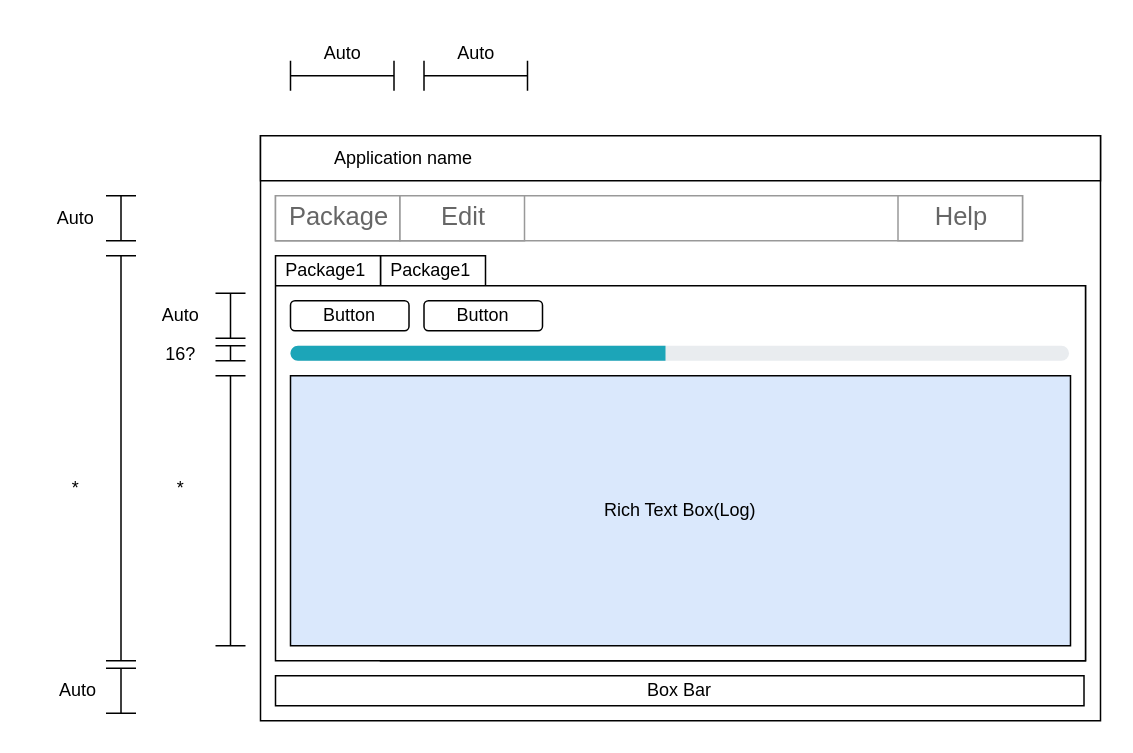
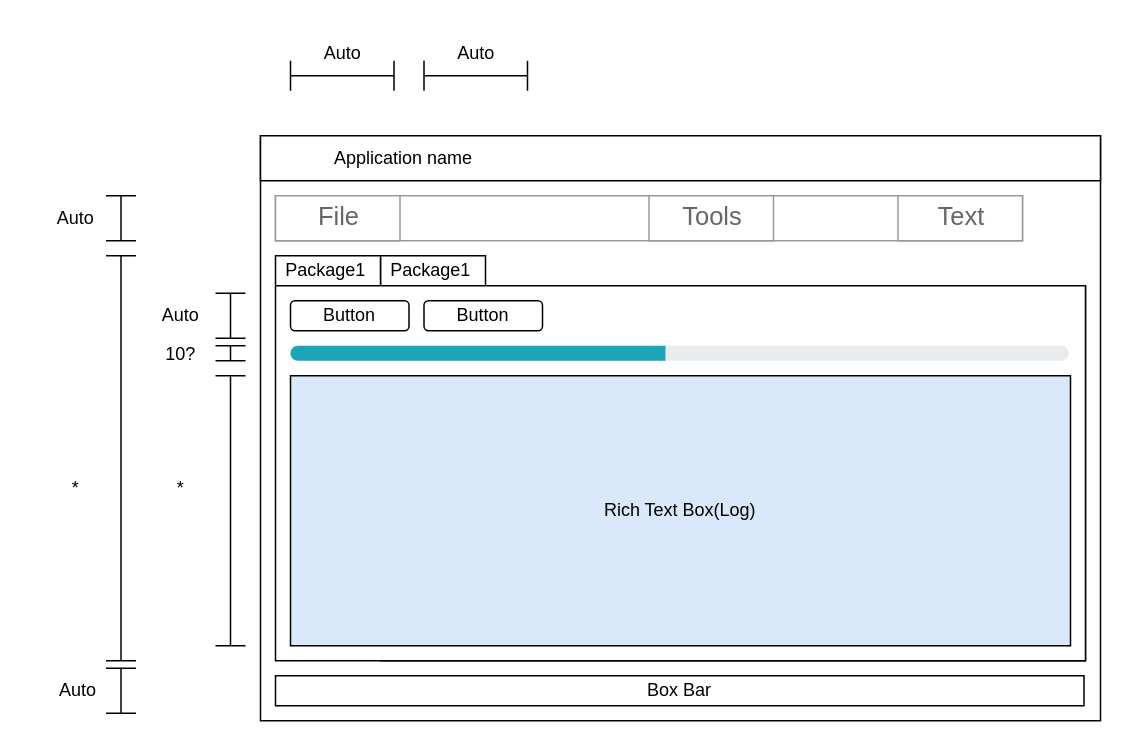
(339, 218) -> (339, 218)
(462, 218) -> none
none -> (711, 218)
(962, 218) -> (962, 218)
(181, 355) -> (181, 355)
